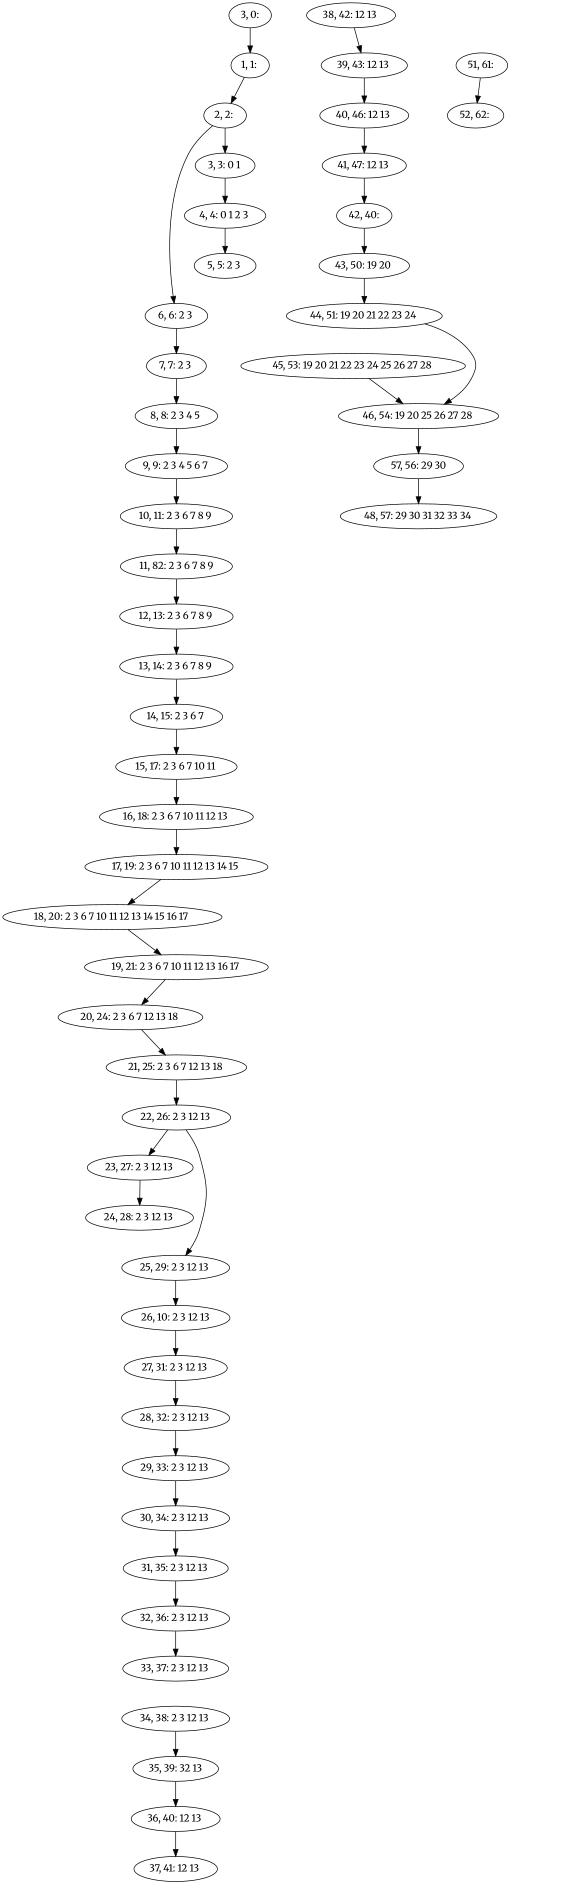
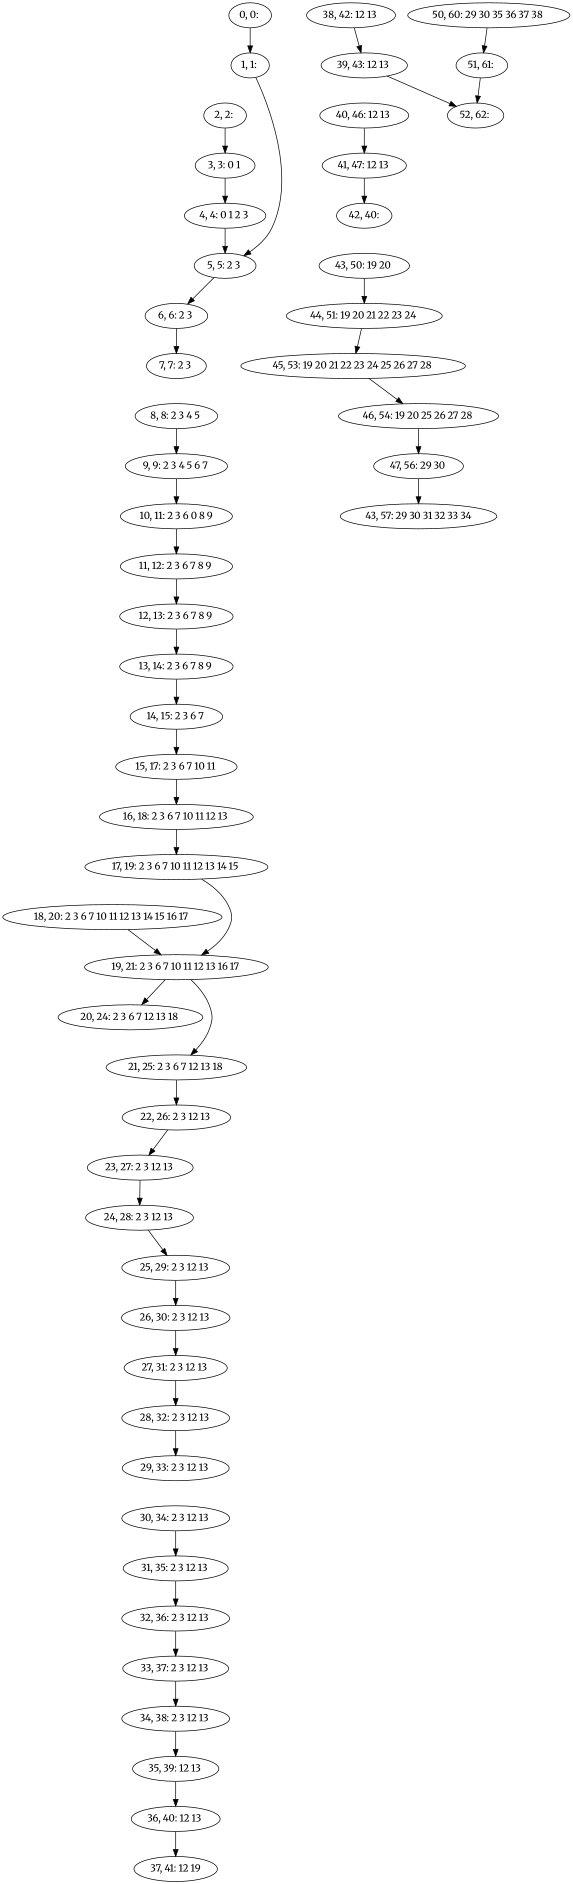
(250, 15) -> (250, 15)
none -> (489, 15)
(239, 87) -> (281, 168)
(364, 87) -> (419, 90)
(173, 205) -> (203, 288)
(364, 237) -> none
(472, 354) -> (359, 338)
(176, 388) -> none
(419, 466) -> (419, 466)
(176, 516) -> (176, 516)
(419, 516) -> (419, 516)
(176, 566) -> (176, 566)
(147, 890) -> (231, 914)
(151, 1040) -> (212, 1014)
(206, 1189) -> (156, 1240)
(176, 1318) -> (176, 1318)
(176, 1490) -> none
none -> (176, 1690)
(176, 1769) -> (176, 1769)
(176, 1869) -> (176, 1869)
